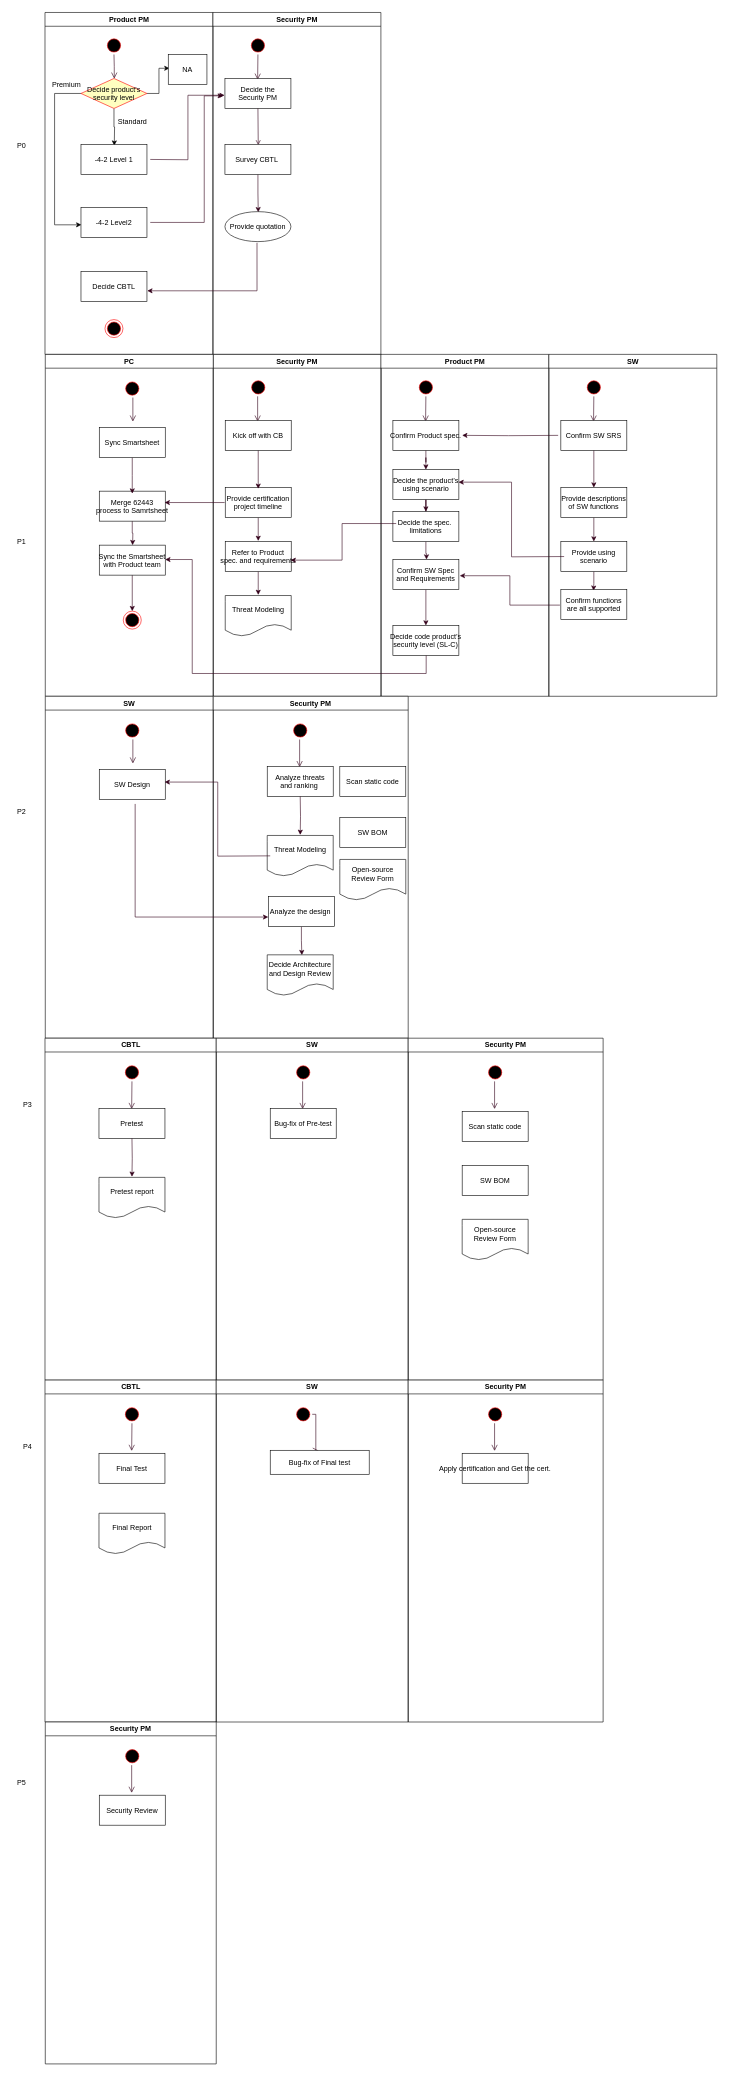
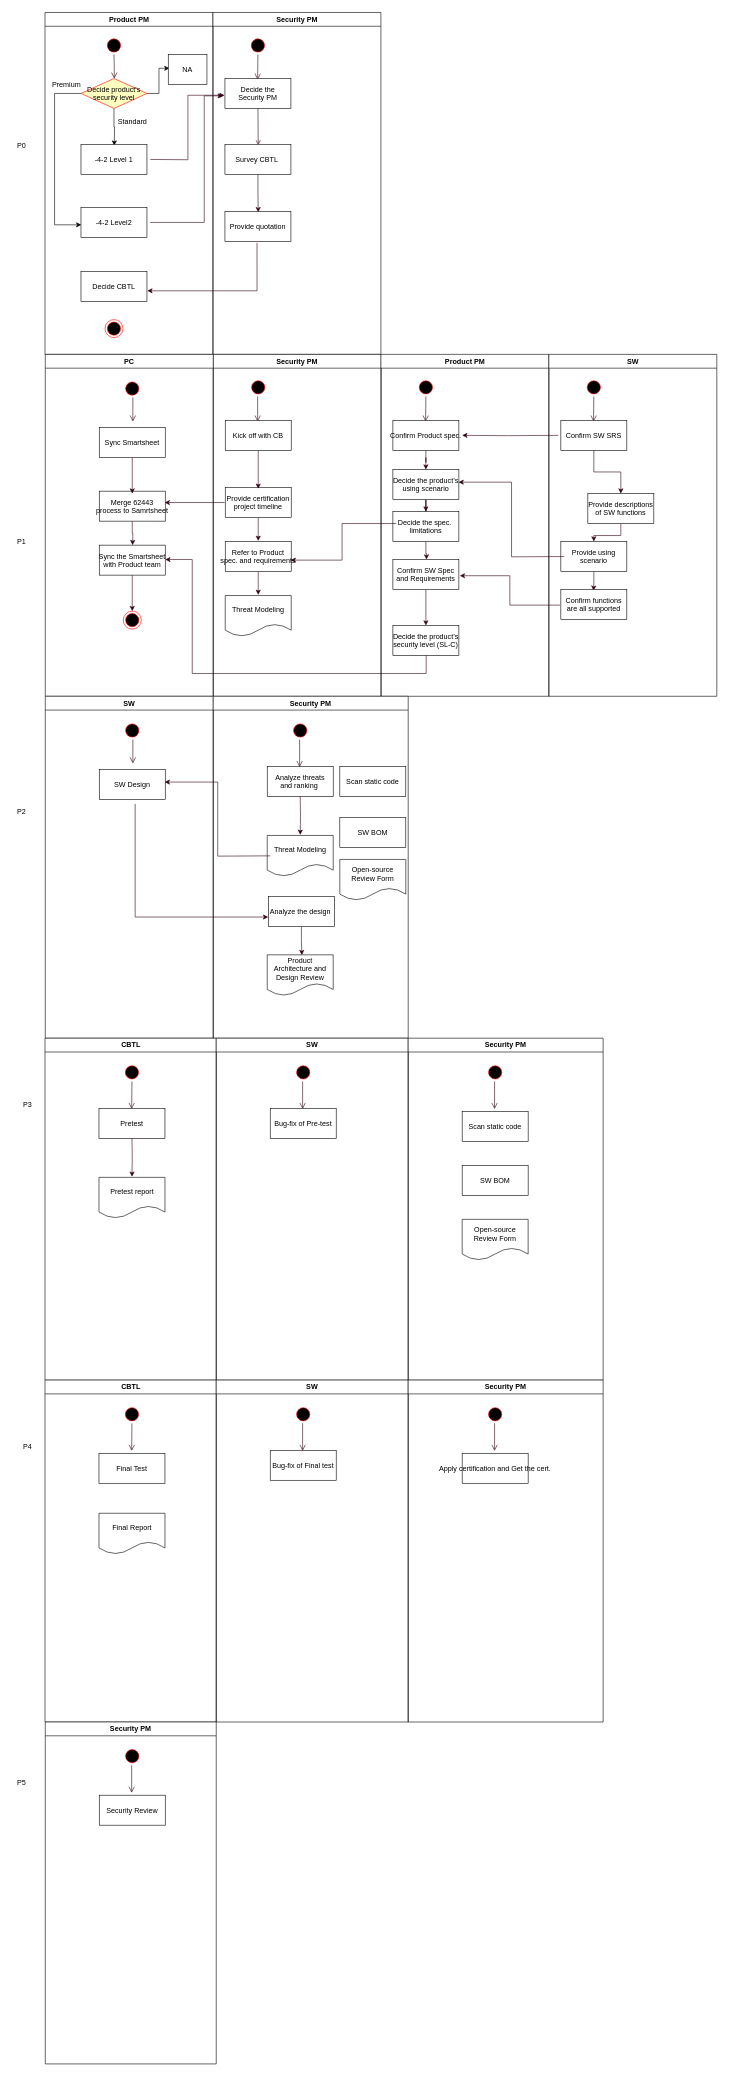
(258, 227) -> (258, 227)
(594, 503) -> (621, 509)
(426, 637) -> (426, 637)
(300, 969) -> (300, 969)
(320, 1463) -> (303, 1466)
